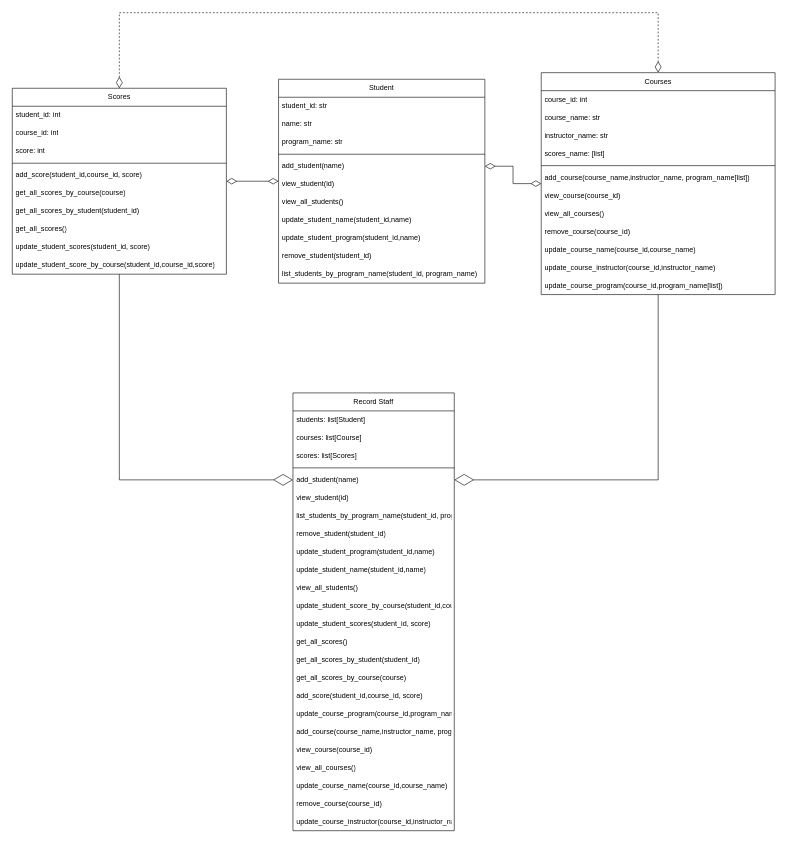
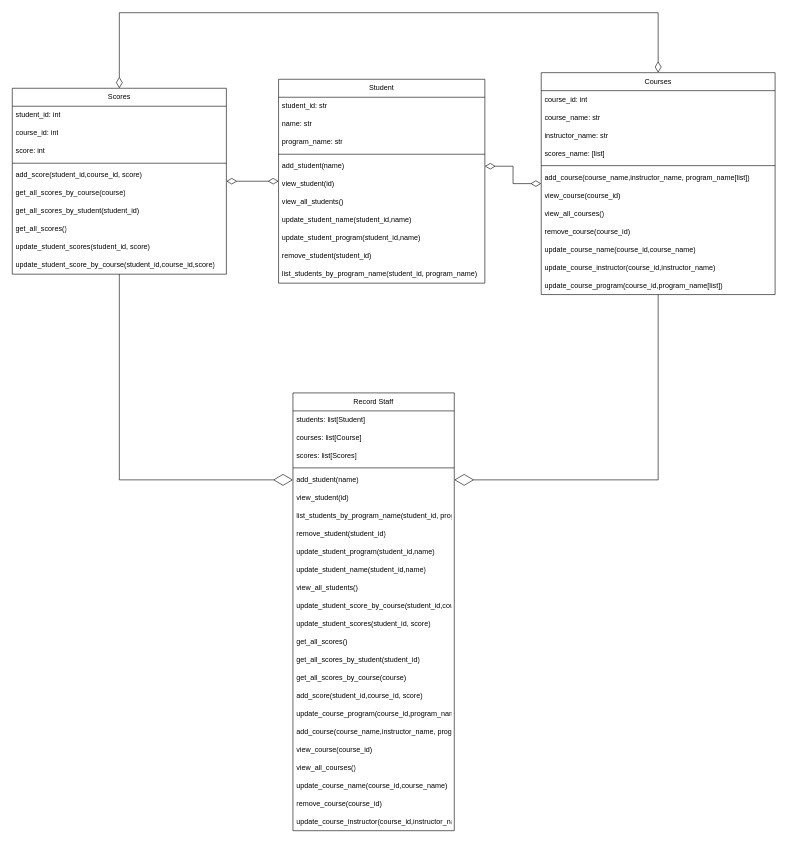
(380, 12) -> (380, 12)
